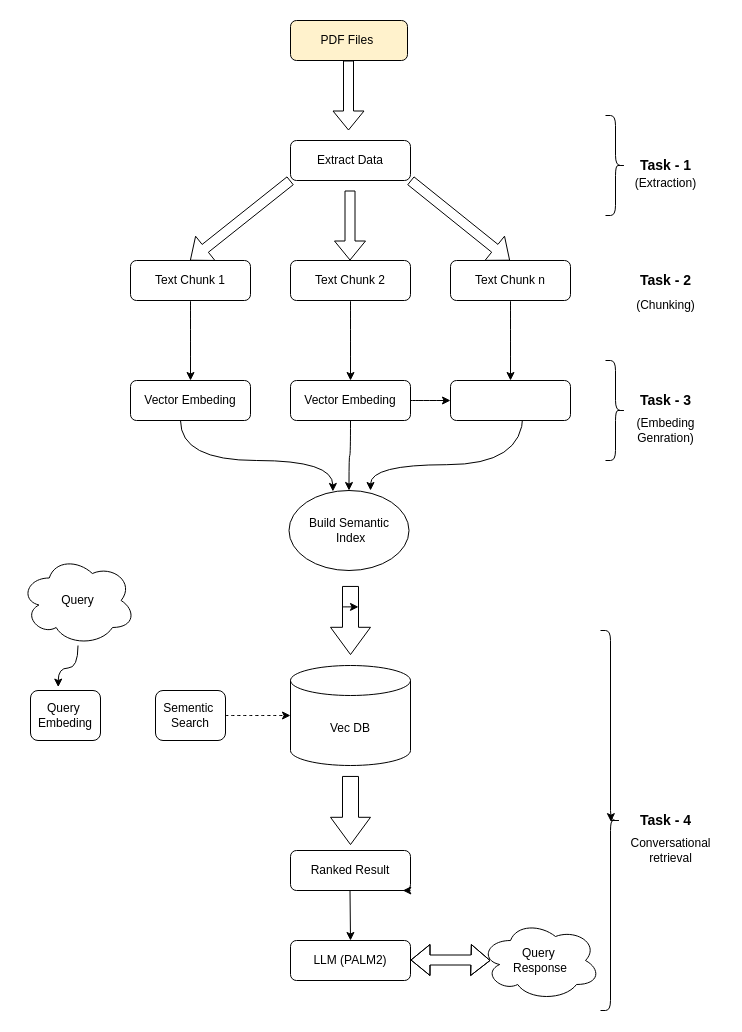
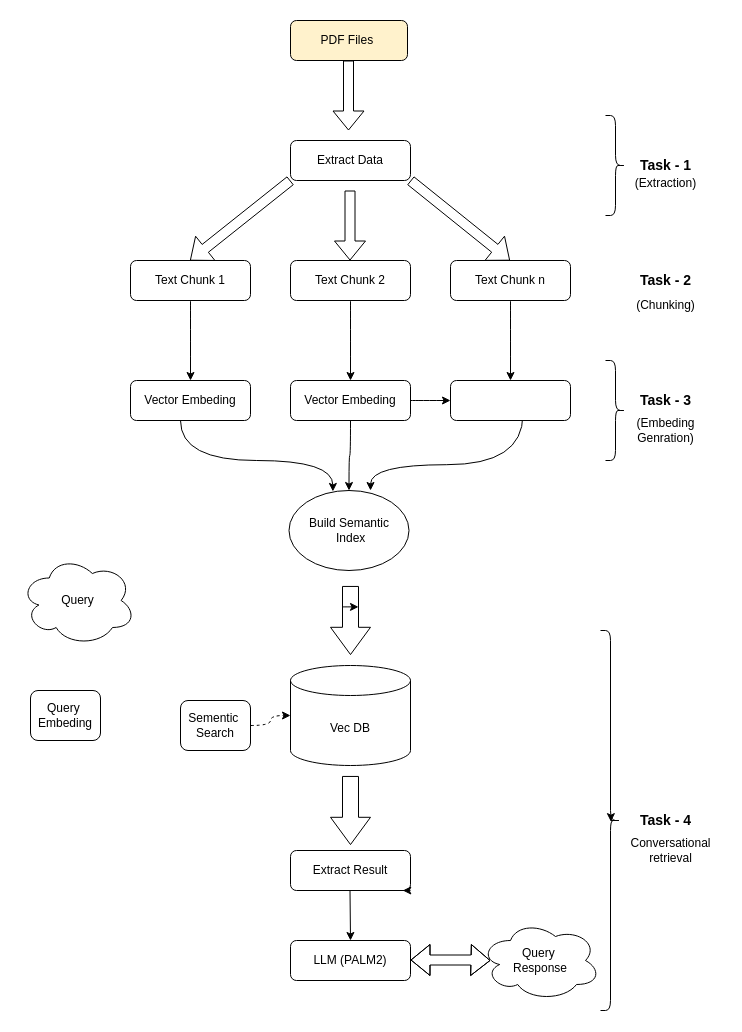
(74, 664) -> none
(191, 716) -> (216, 726)
(351, 871) -> (351, 871)
